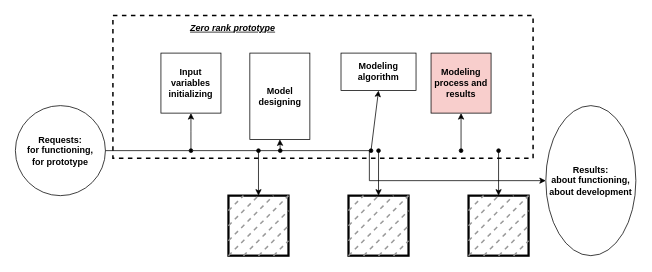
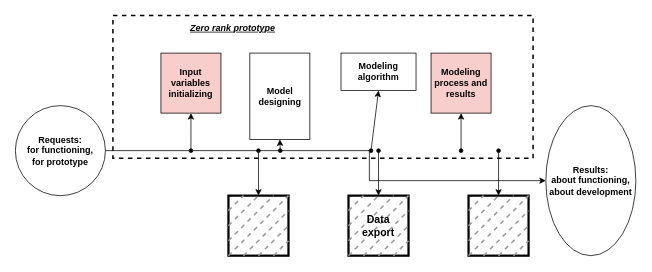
(191, 83) -> (191, 83)
none -> (378, 225)
